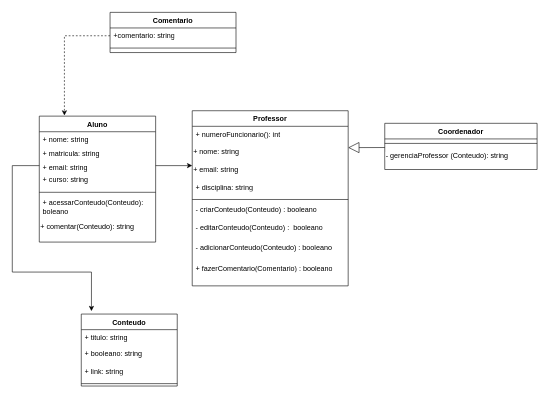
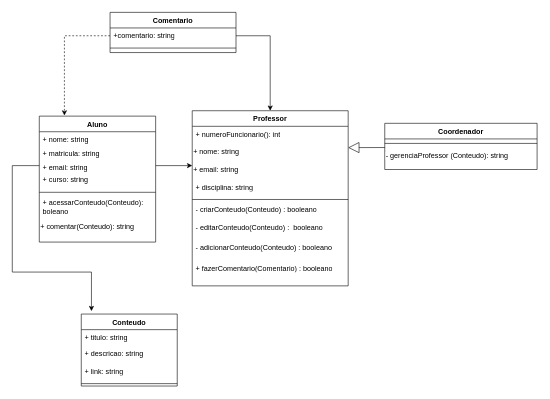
none -> (270, 105)
(117, 354) -> (119, 354)
